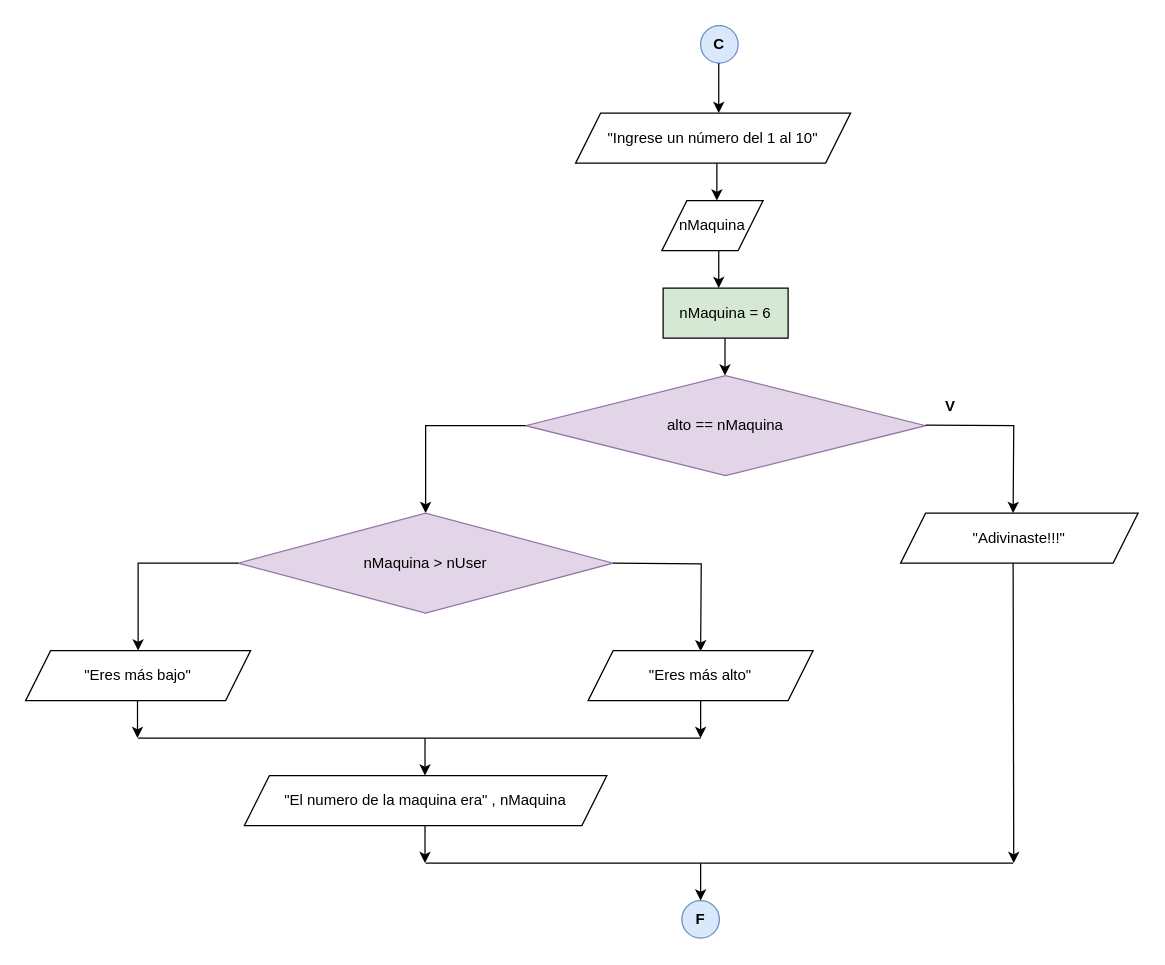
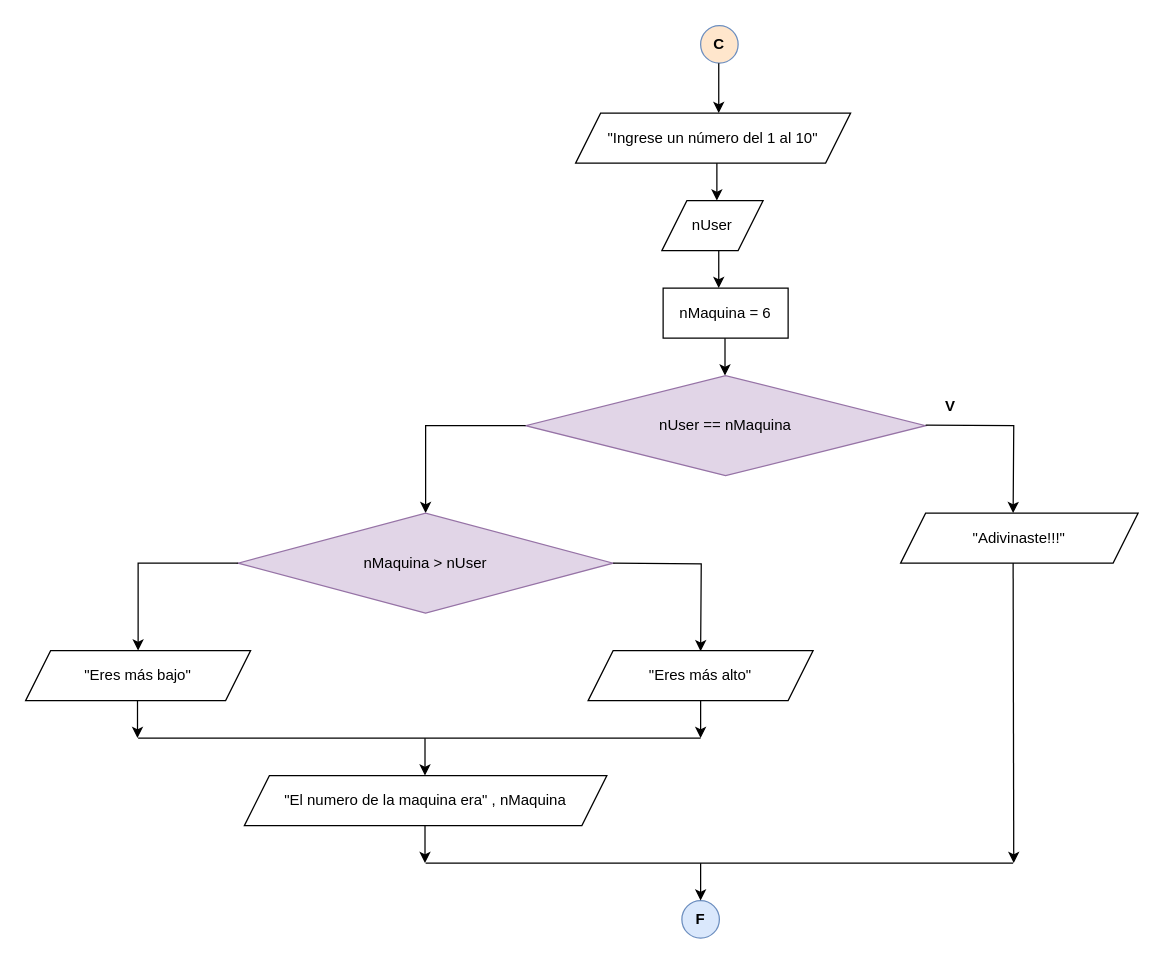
(719, 44) -> (719, 44)
(713, 226) -> (713, 226)
(726, 313) -> (726, 313)
(726, 426) -> (726, 426)
